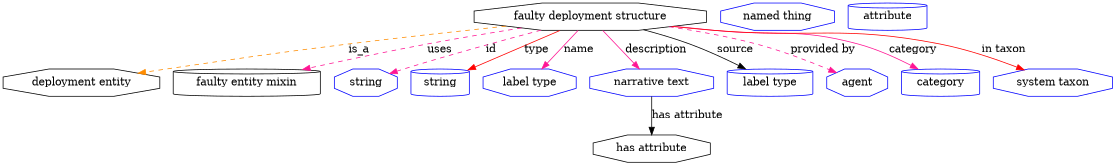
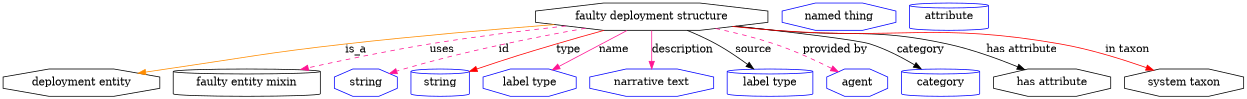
(831, 38) -> (837, 38)
(326, 47) -> (349, 44)
(1053, 83) -> (1184, 83)
(652, 112) -> (914, 38)
